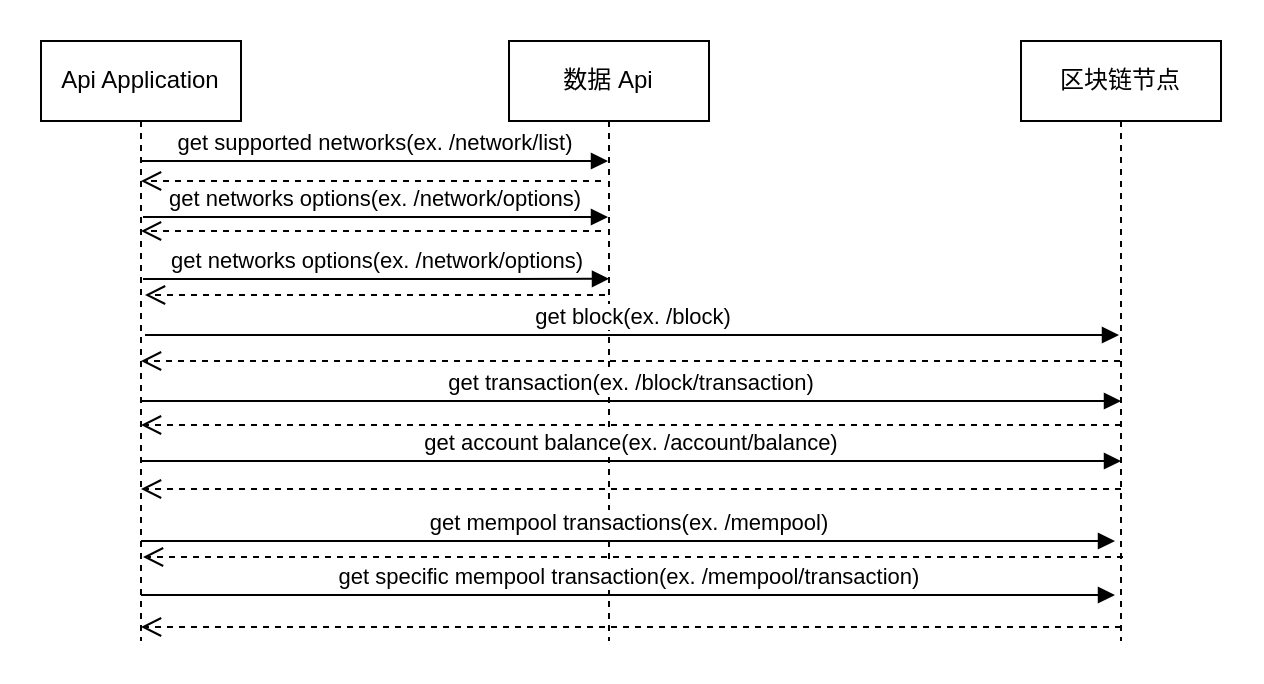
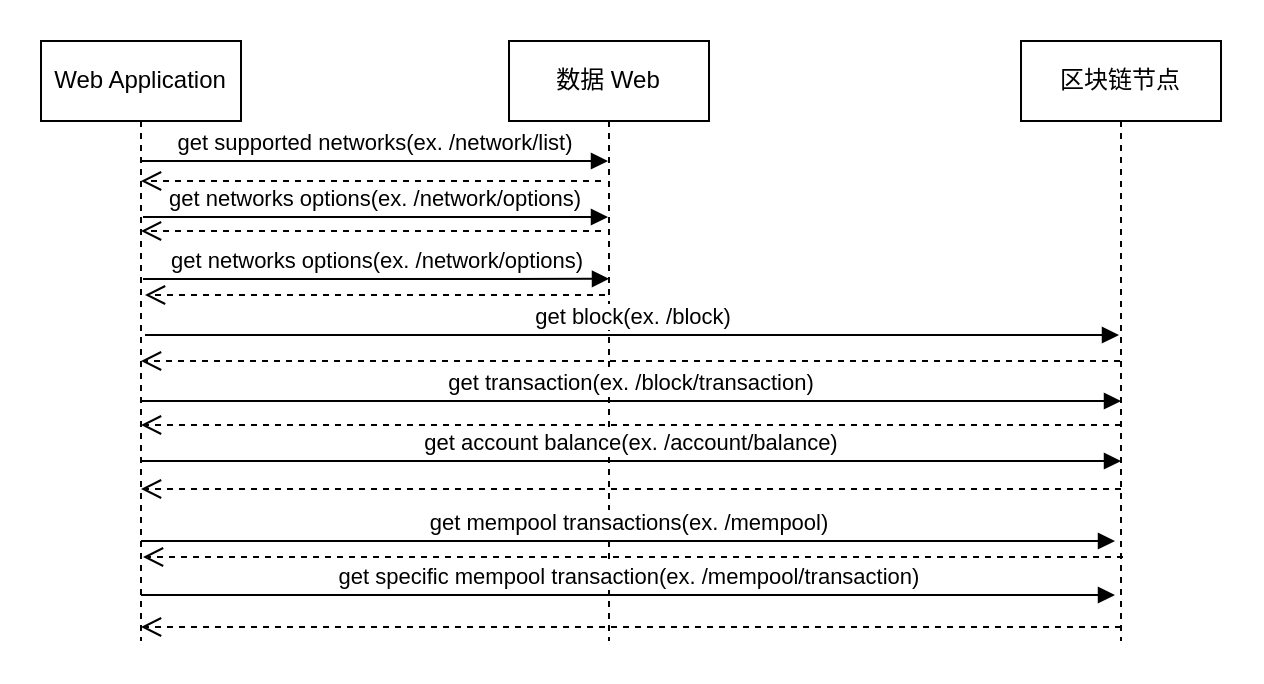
(141, 81) -> (141, 81)
(609, 81) -> (609, 81)
